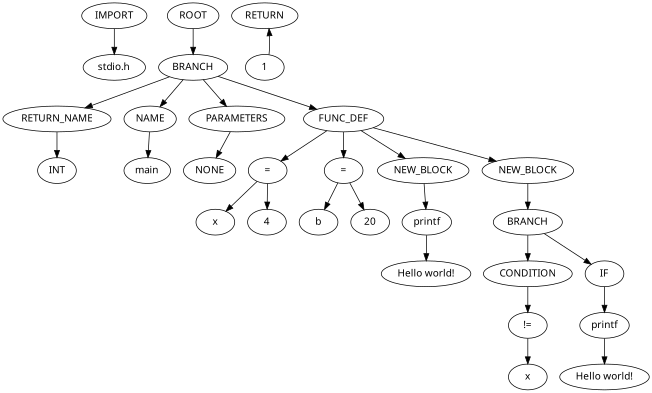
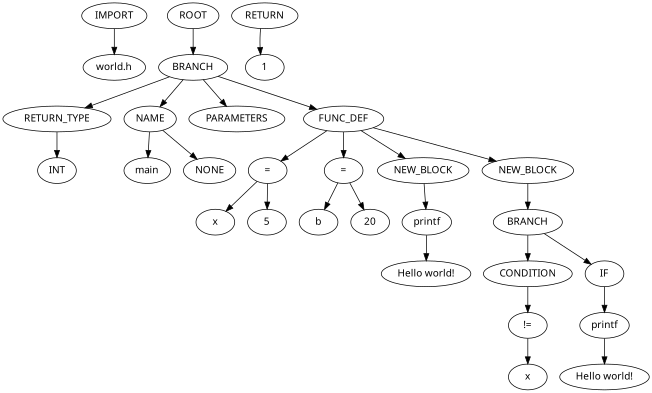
(270, 45) -> (260, 38)
(114, 67) -> (114, 67)
(57, 119) -> (57, 119)
(225, 142) -> (177, 142)
(267, 222) -> (267, 222)
